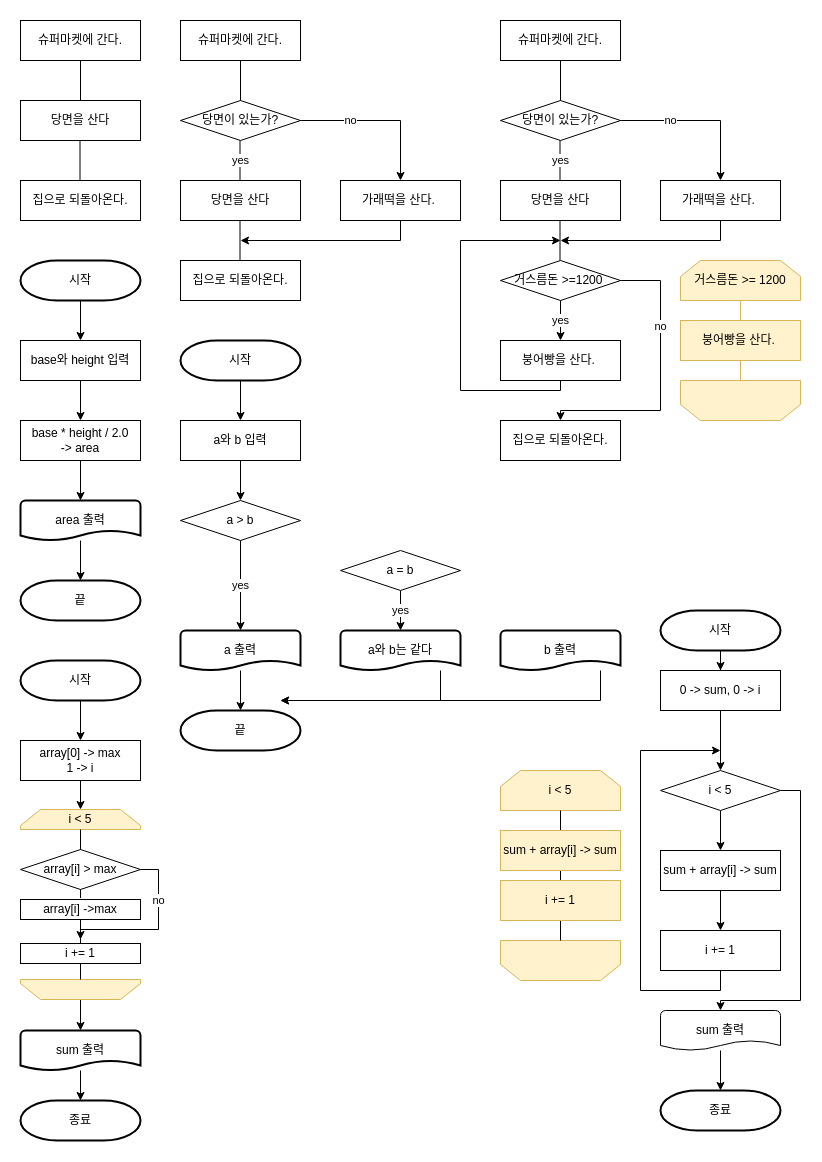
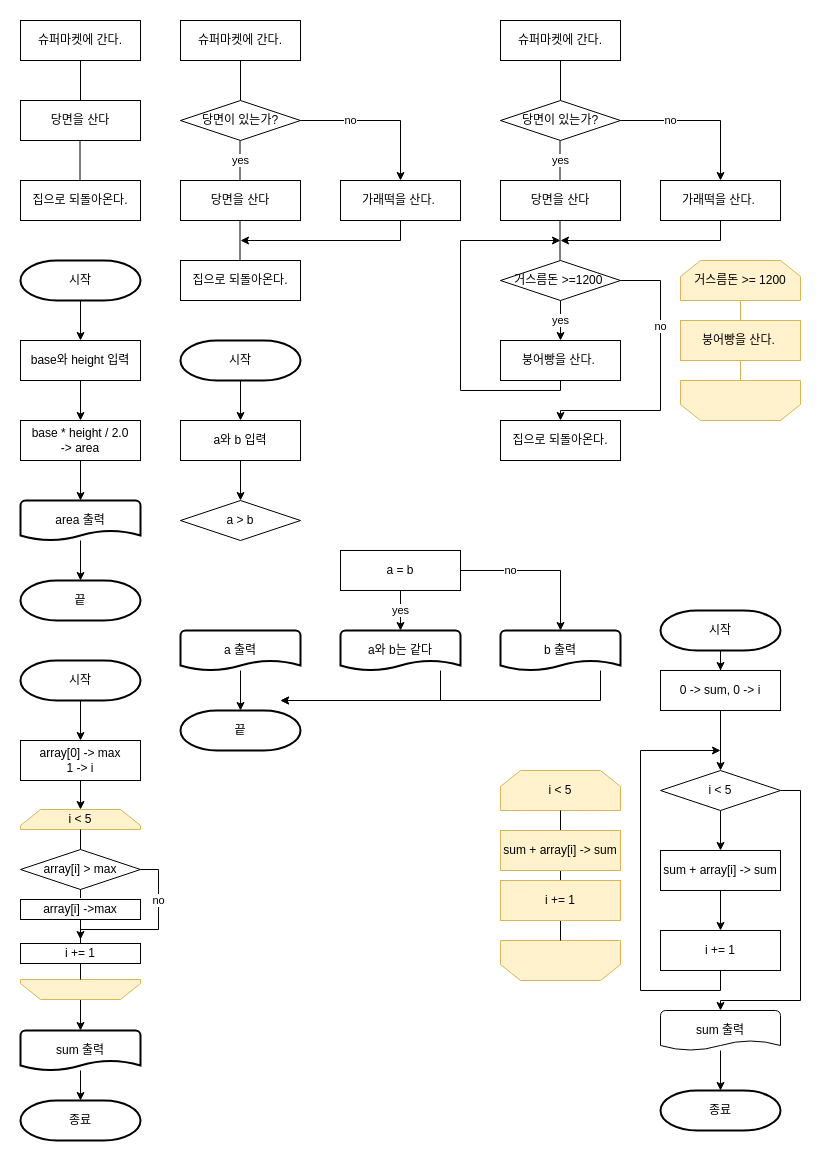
(401, 571) -> (401, 571)
none -> (537, 571)
(241, 582) -> none
